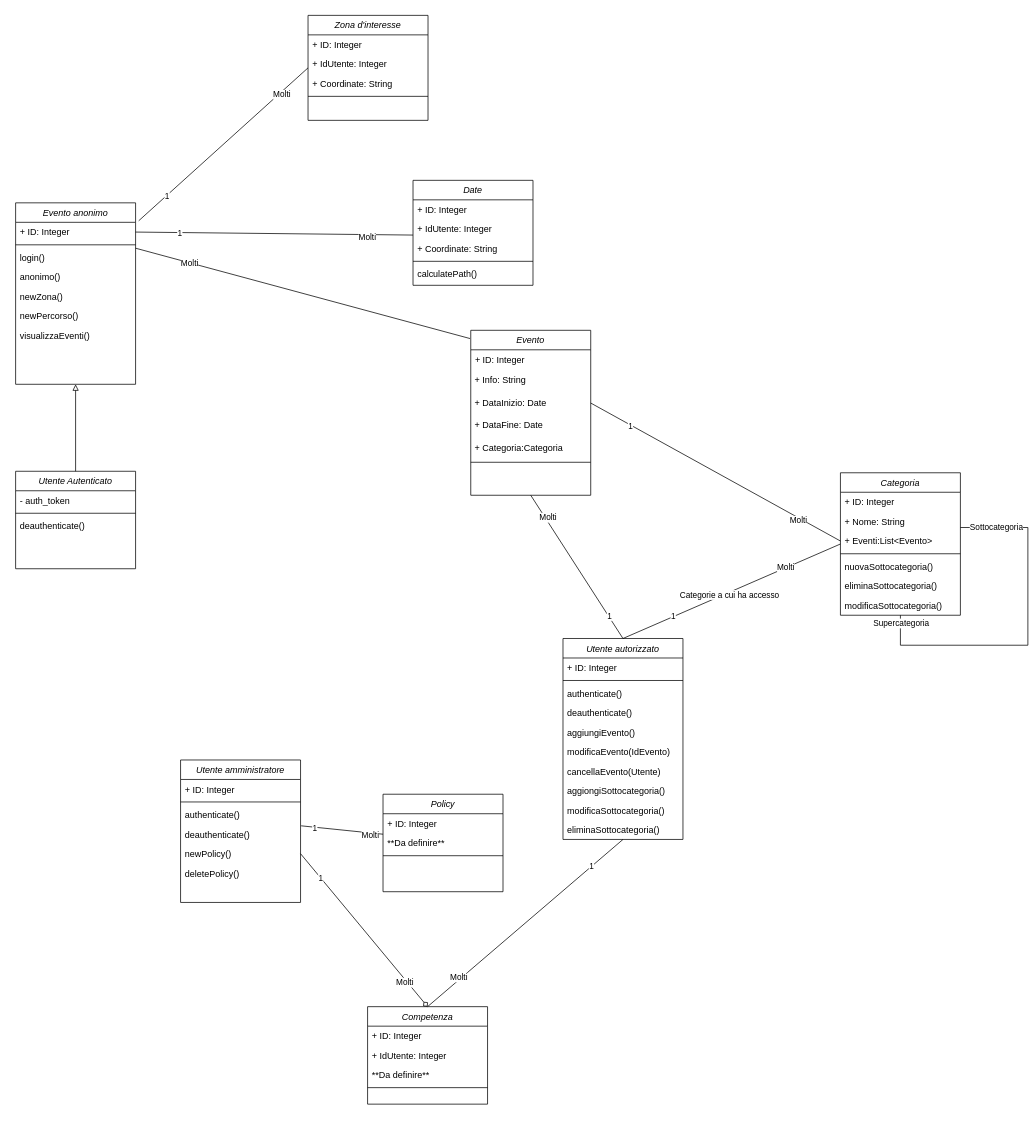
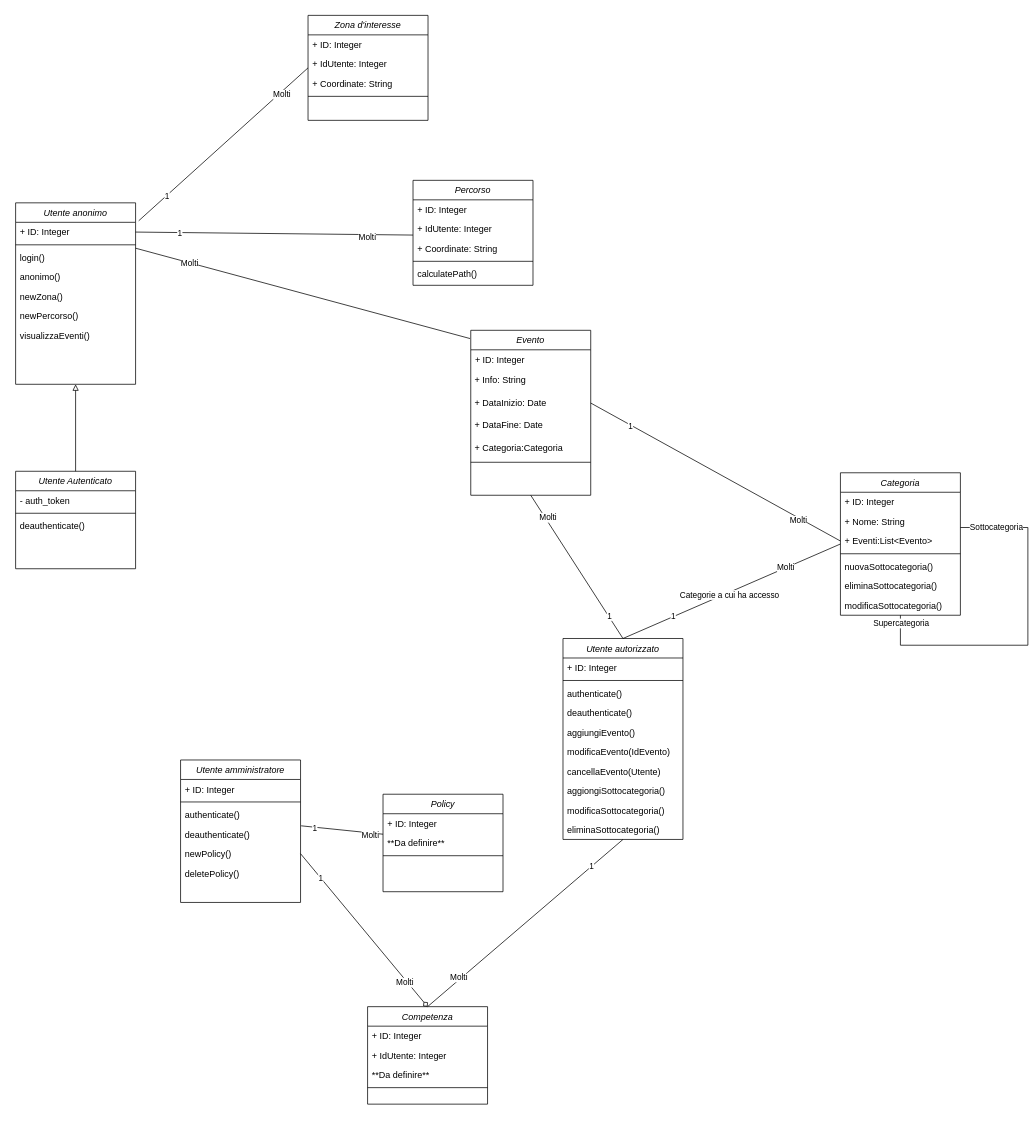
(473, 191) -> (473, 191)
(75, 213) -> (75, 213)
